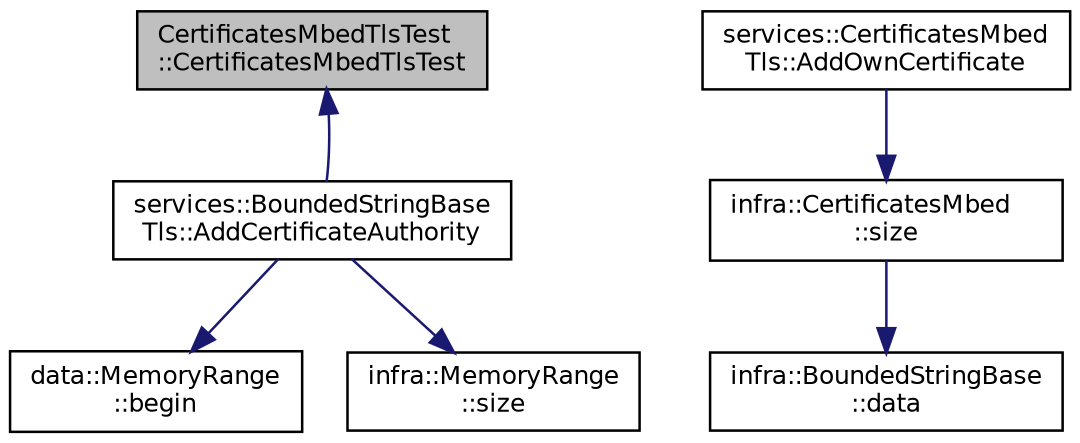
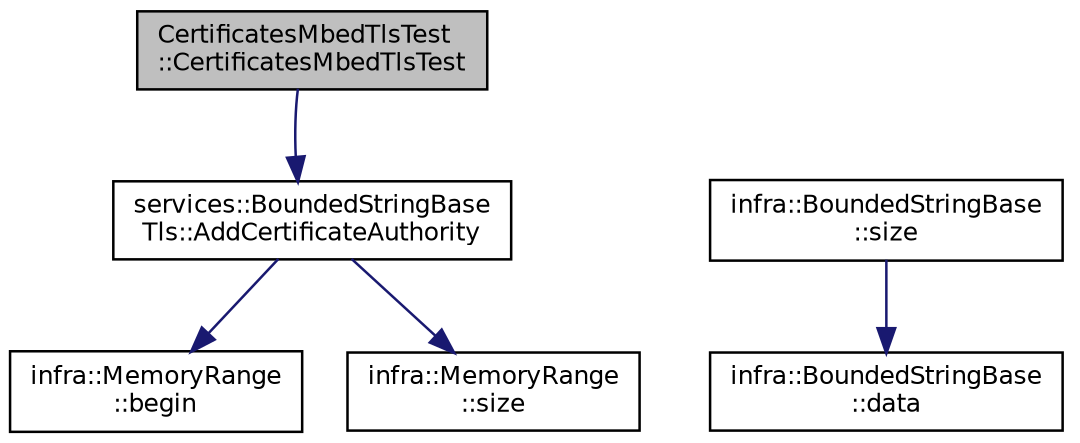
(886, 50) -> none
(329, 148) -> (295, 123)
(886, 220) -> (886, 220)
(156, 392) -> (156, 392)
